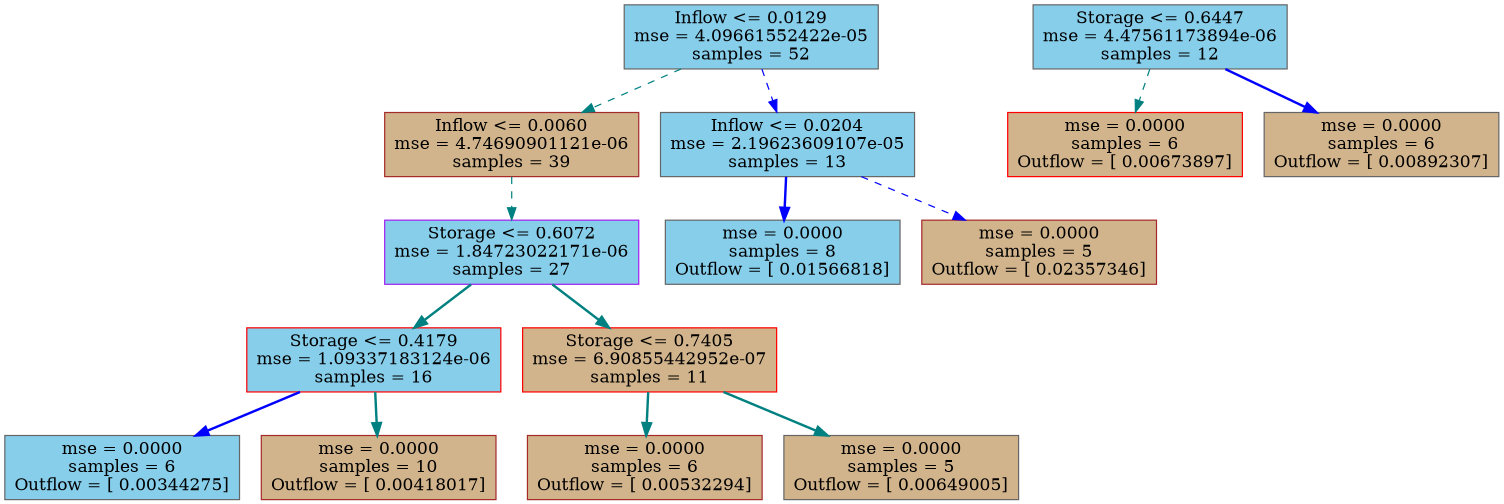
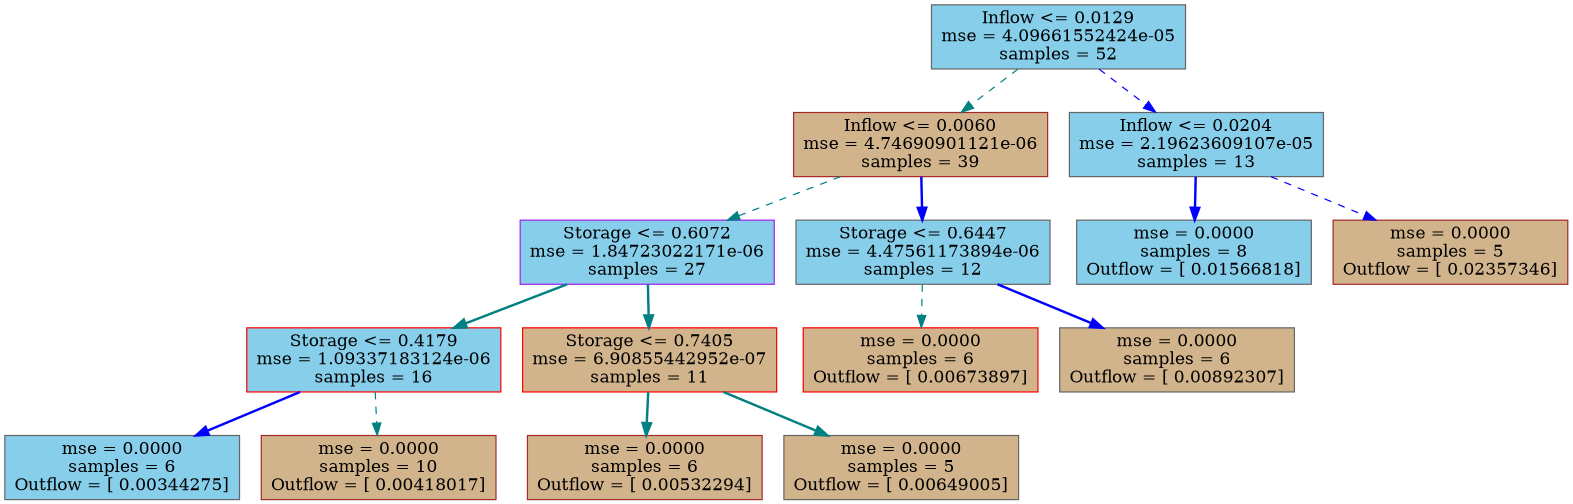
(751, 37) -> (1059, 37)
none -> (922, 192)
(376, 408) -> (376, 408)
